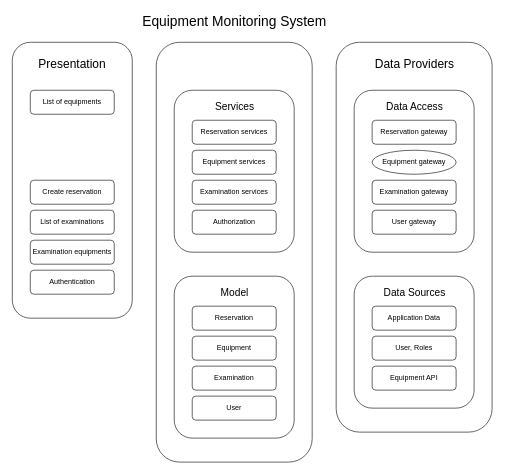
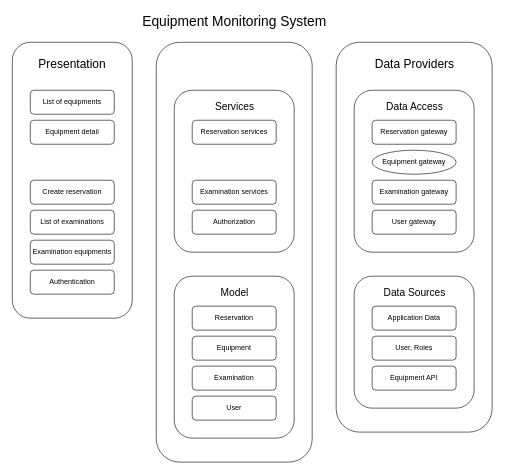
none -> (72, 132)
(234, 162) -> none
